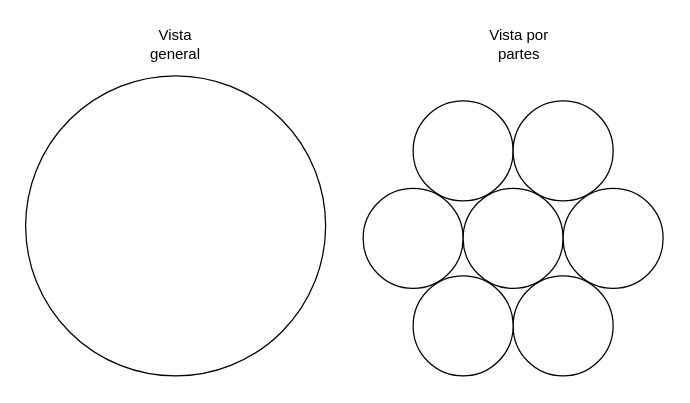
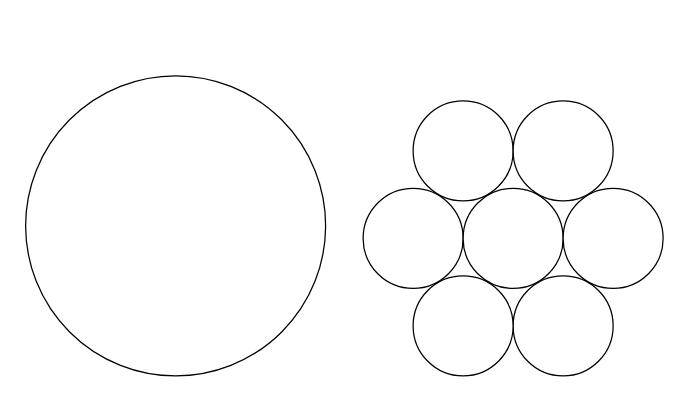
(176, 44) -> none
(519, 44) -> none
